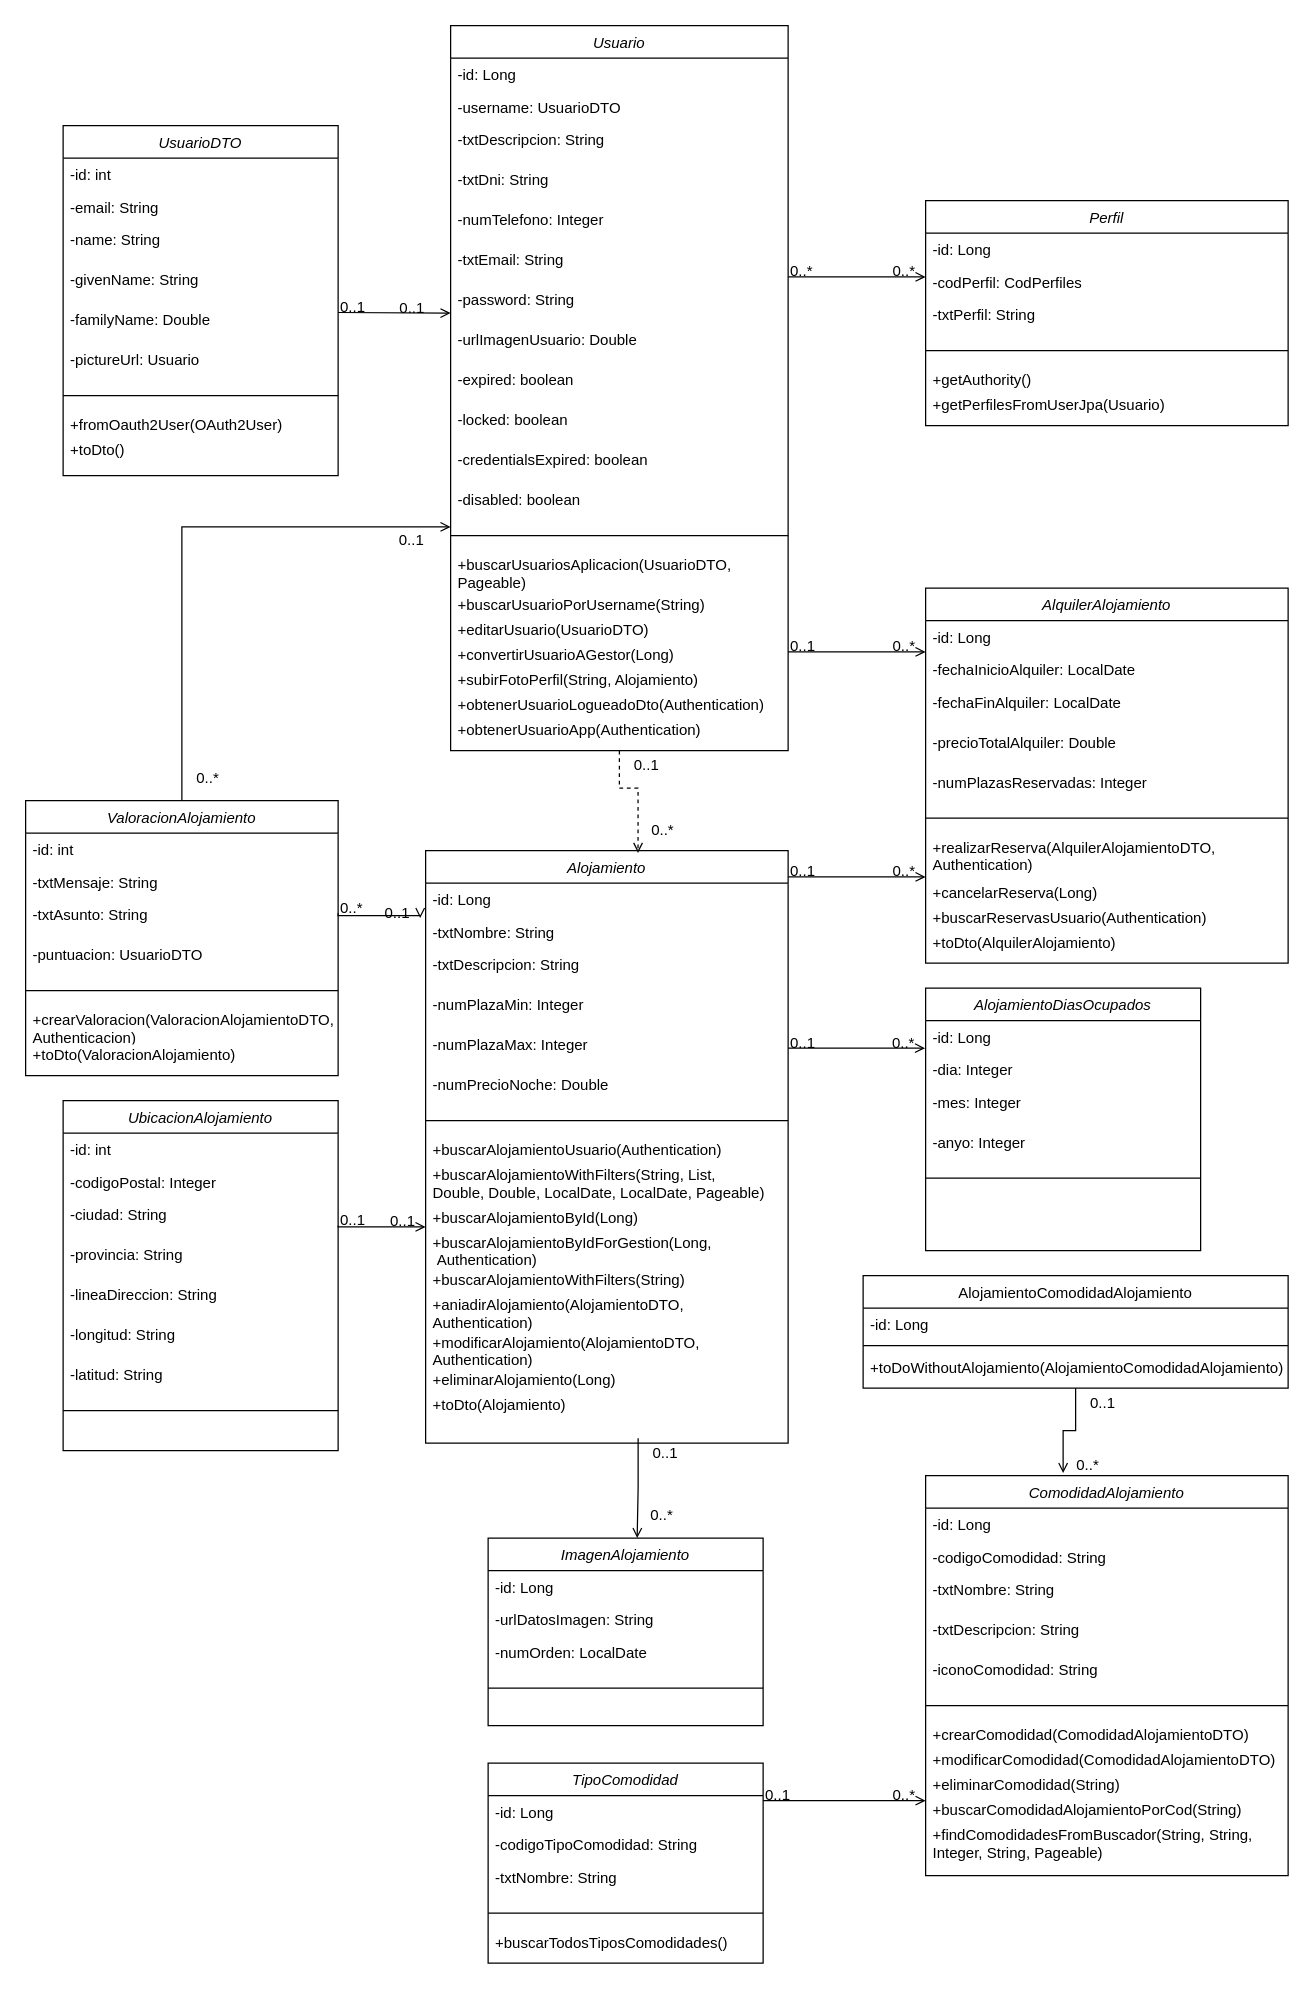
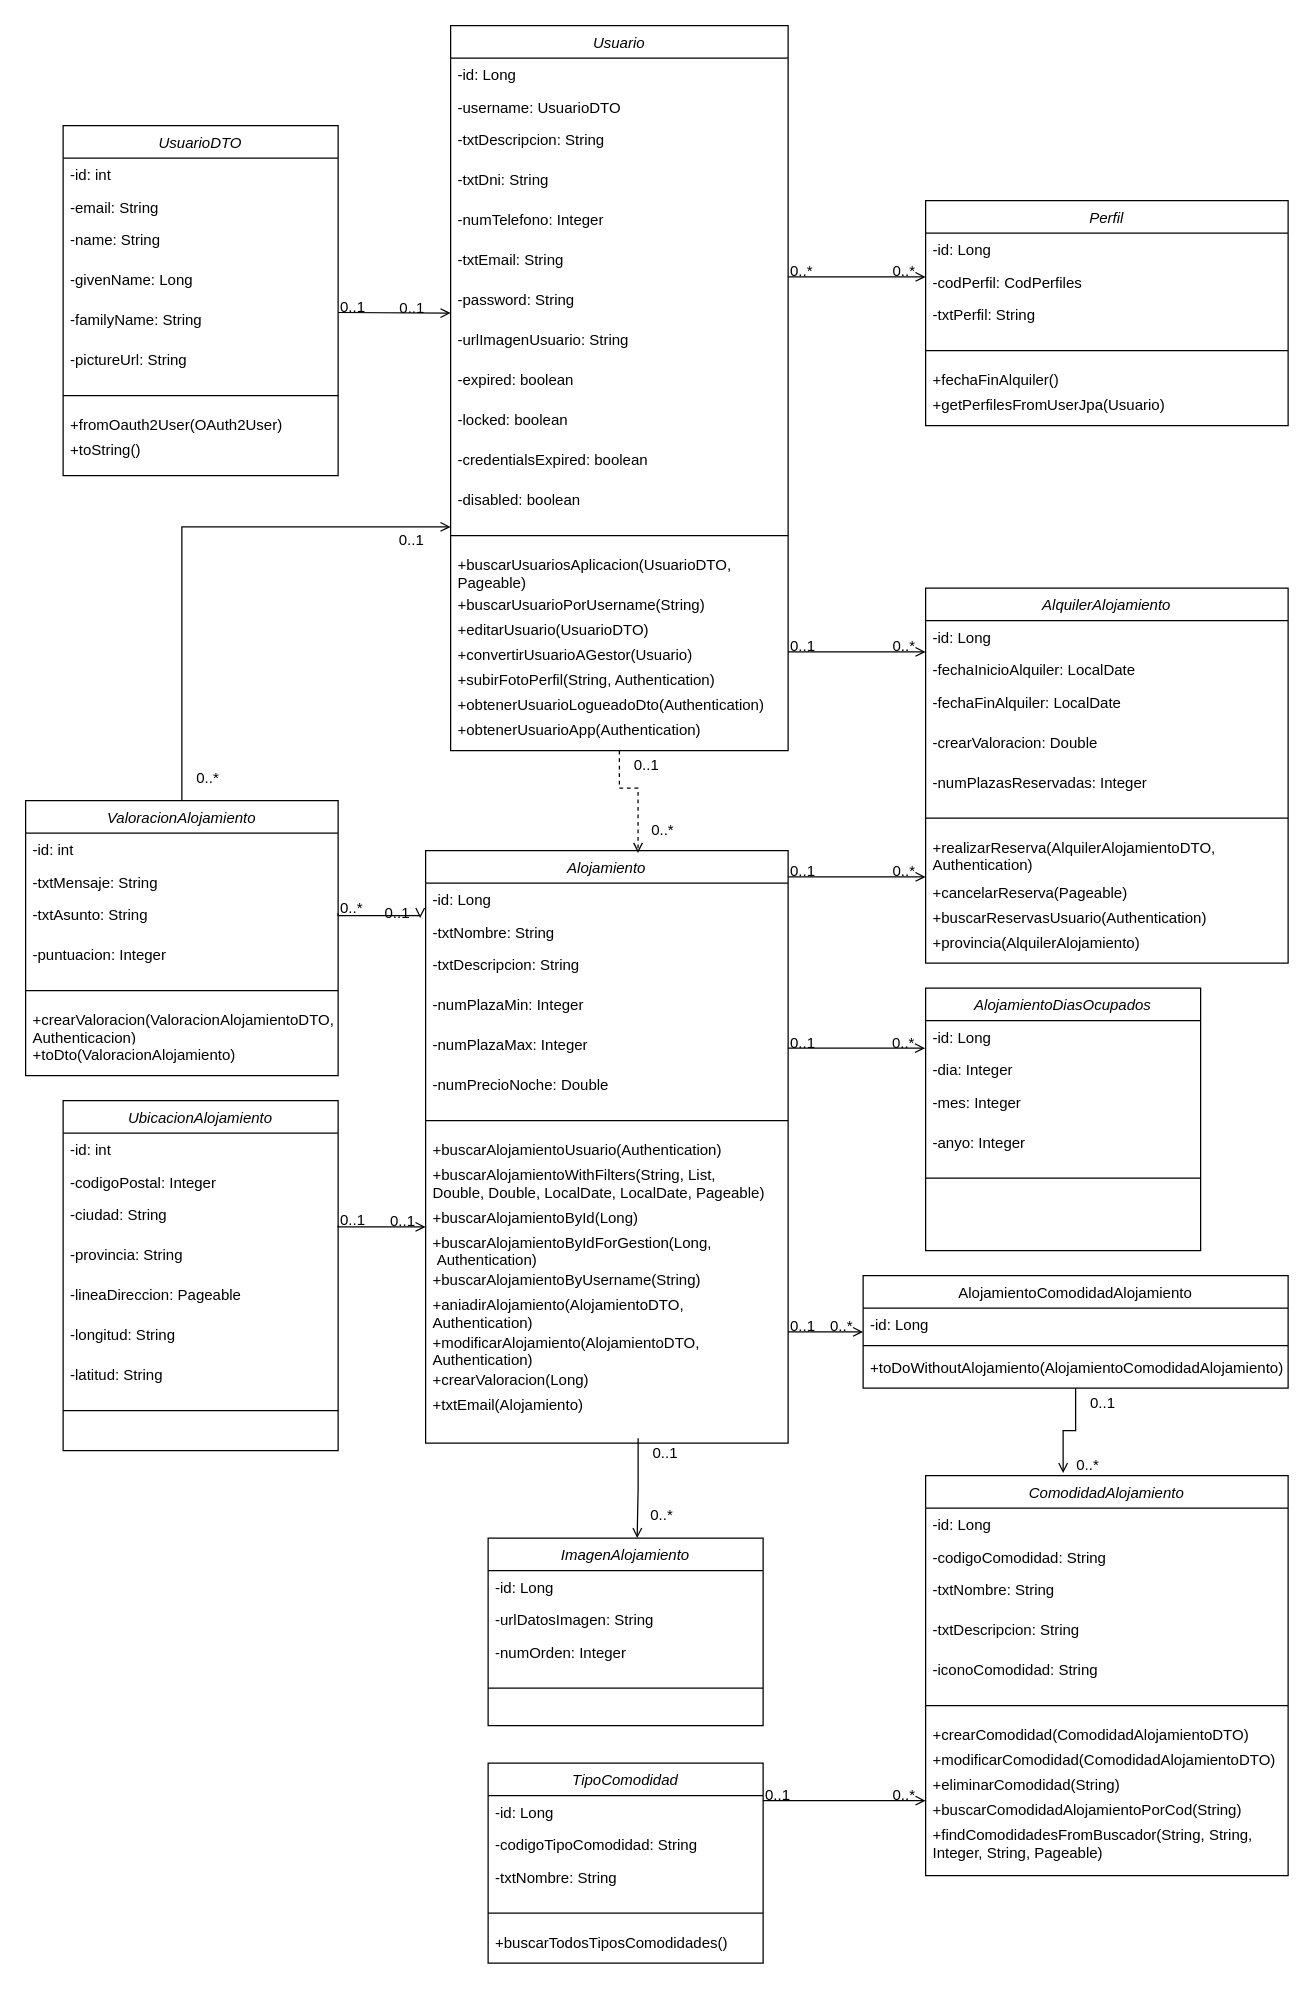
(138, 280) -> (131, 280)
(140, 320) -> (140, 320)
(553, 340) -> (553, 340)
(144, 360) -> (140, 360)
(994, 380) -> (1005, 380)
(104, 450) -> (114, 450)
(580, 655) -> (590, 655)
(597, 680) -> (610, 680)
(1035, 743) -> (1024, 743)
(1023, 893) -> (1038, 893)
(1036, 943) -> (1049, 943)
(121, 955) -> (111, 955)
(576, 1280) -> (578, 1280)
(153, 1295) -> (161, 1295)
none -> (825, 1332)
(532, 1380) -> (521, 1380)
(508, 1405) -> (517, 1405)
(573, 1653) -> (567, 1653)
